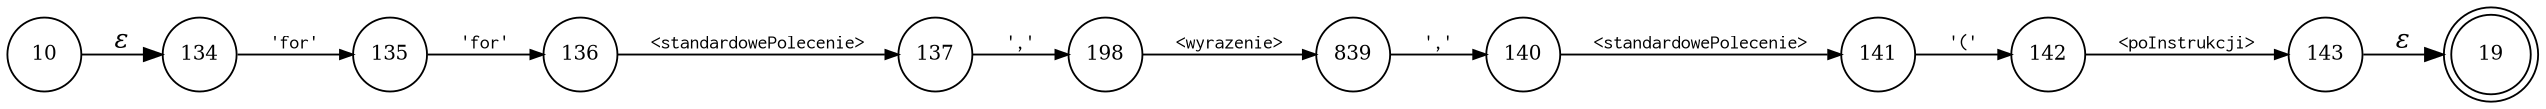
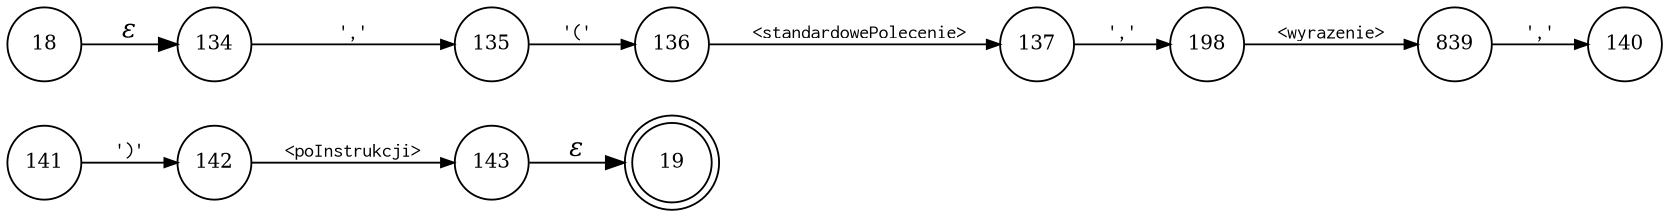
(295, 43) -> (353, 33)
(485, 43) -> (577, 33)
(1963, 43) -> (129, 152)
(44, 55) -> (44, 44)
(1694, 55) -> none
